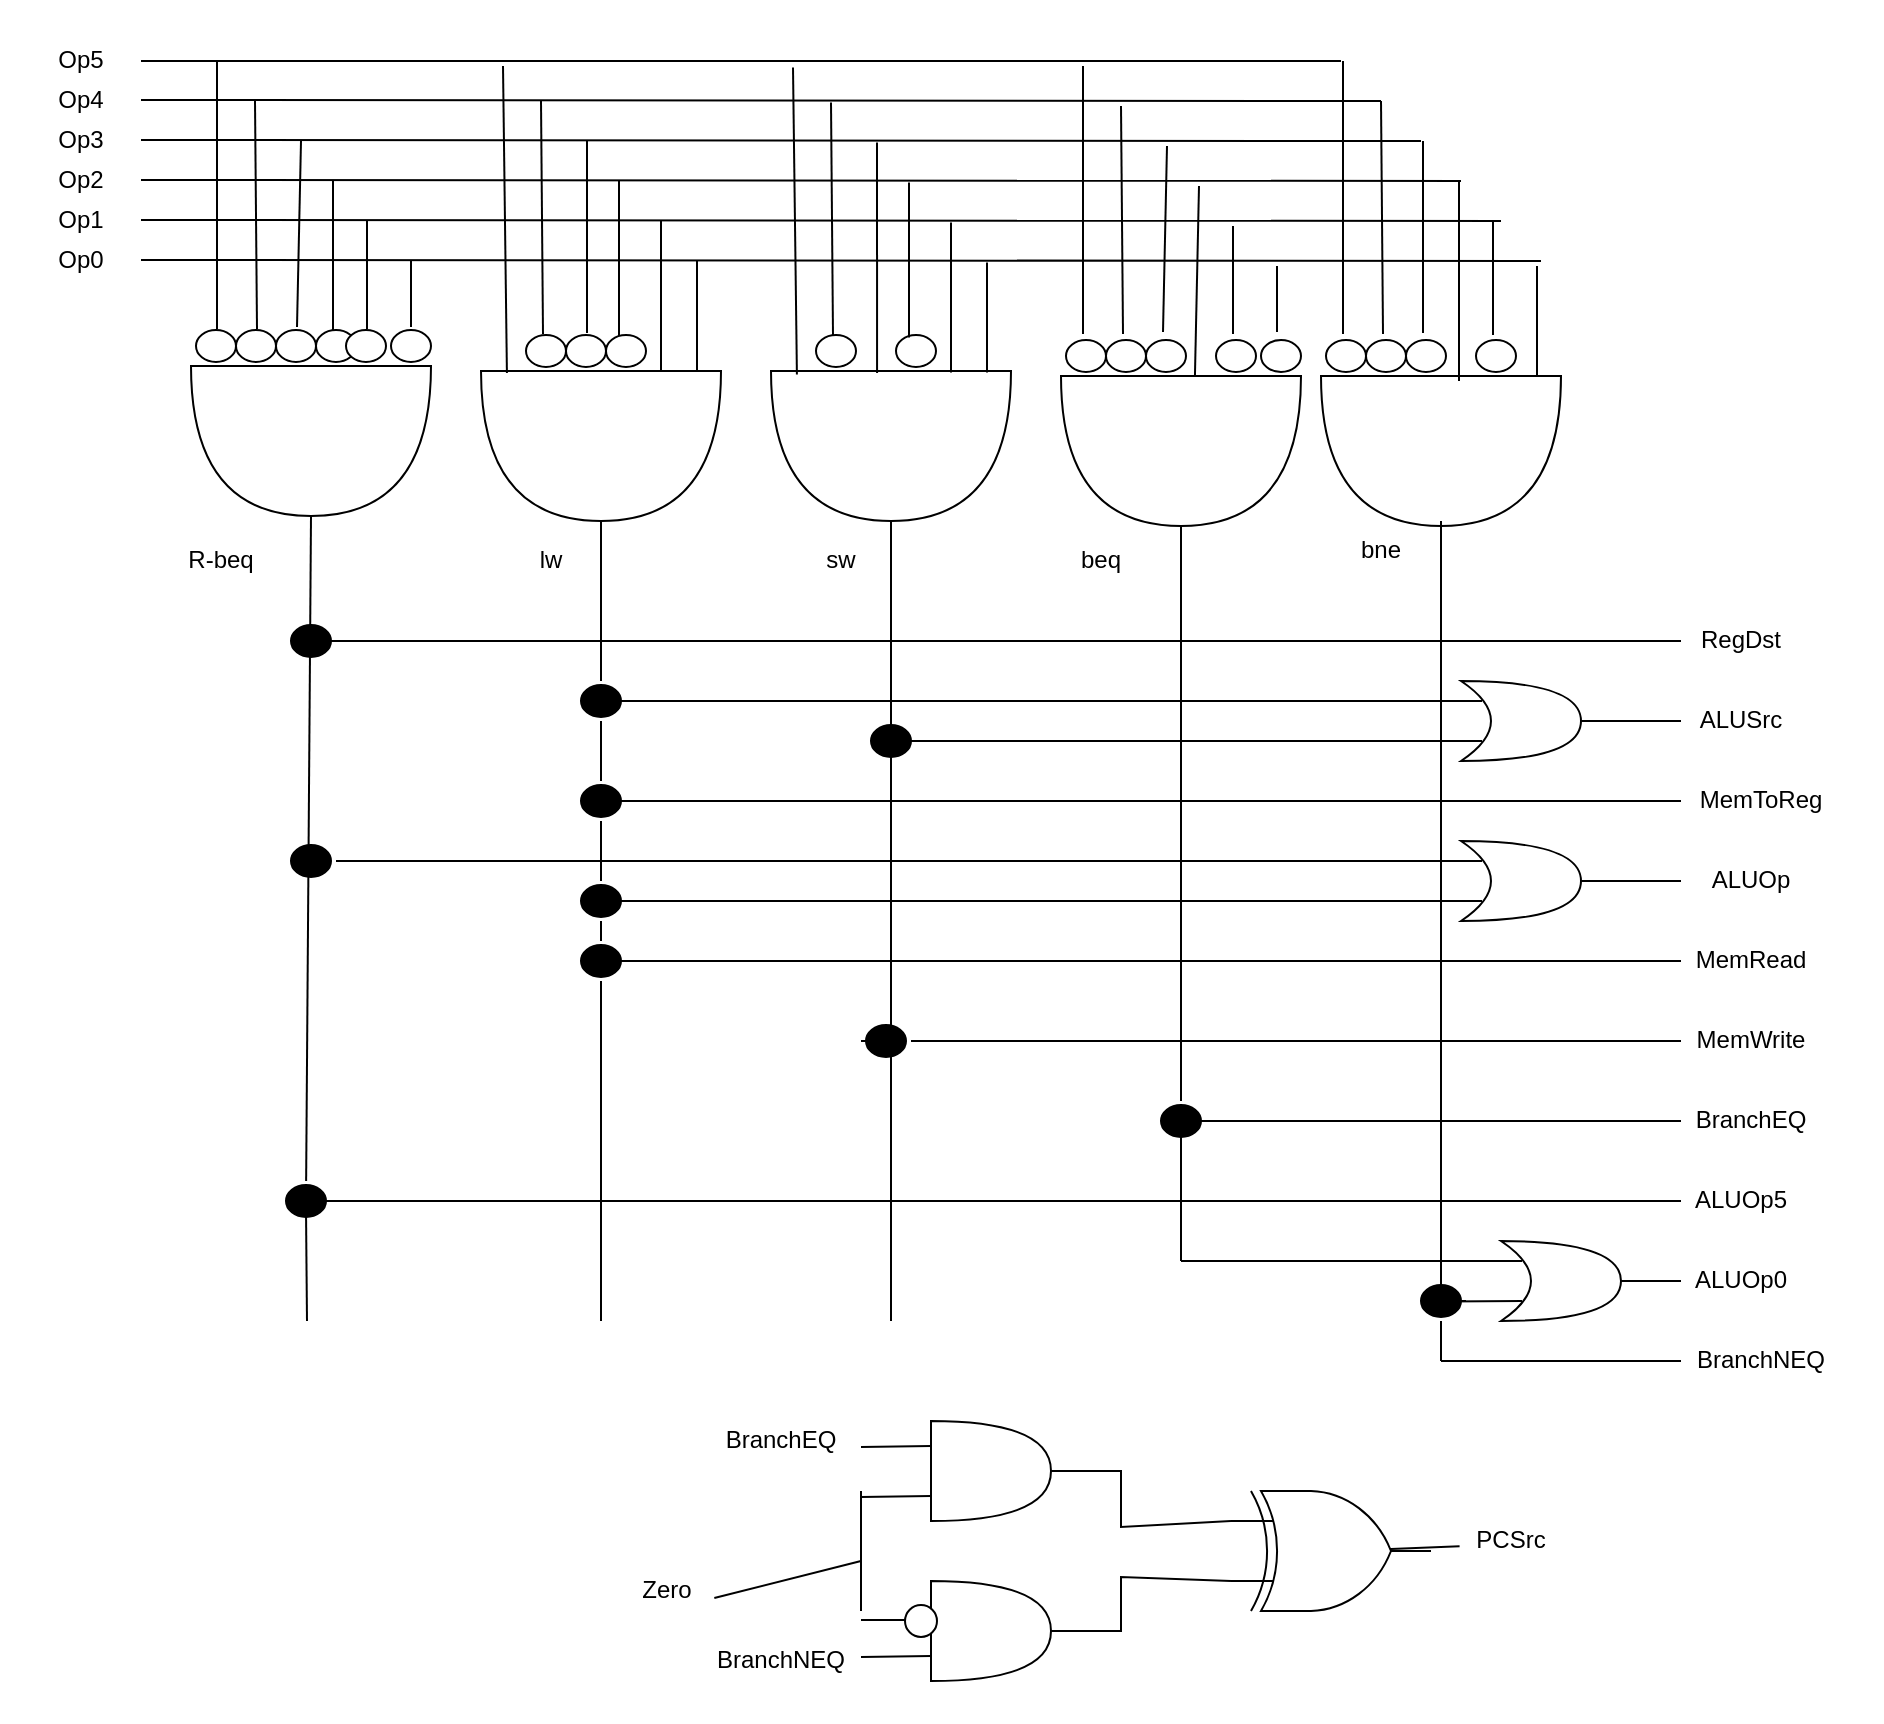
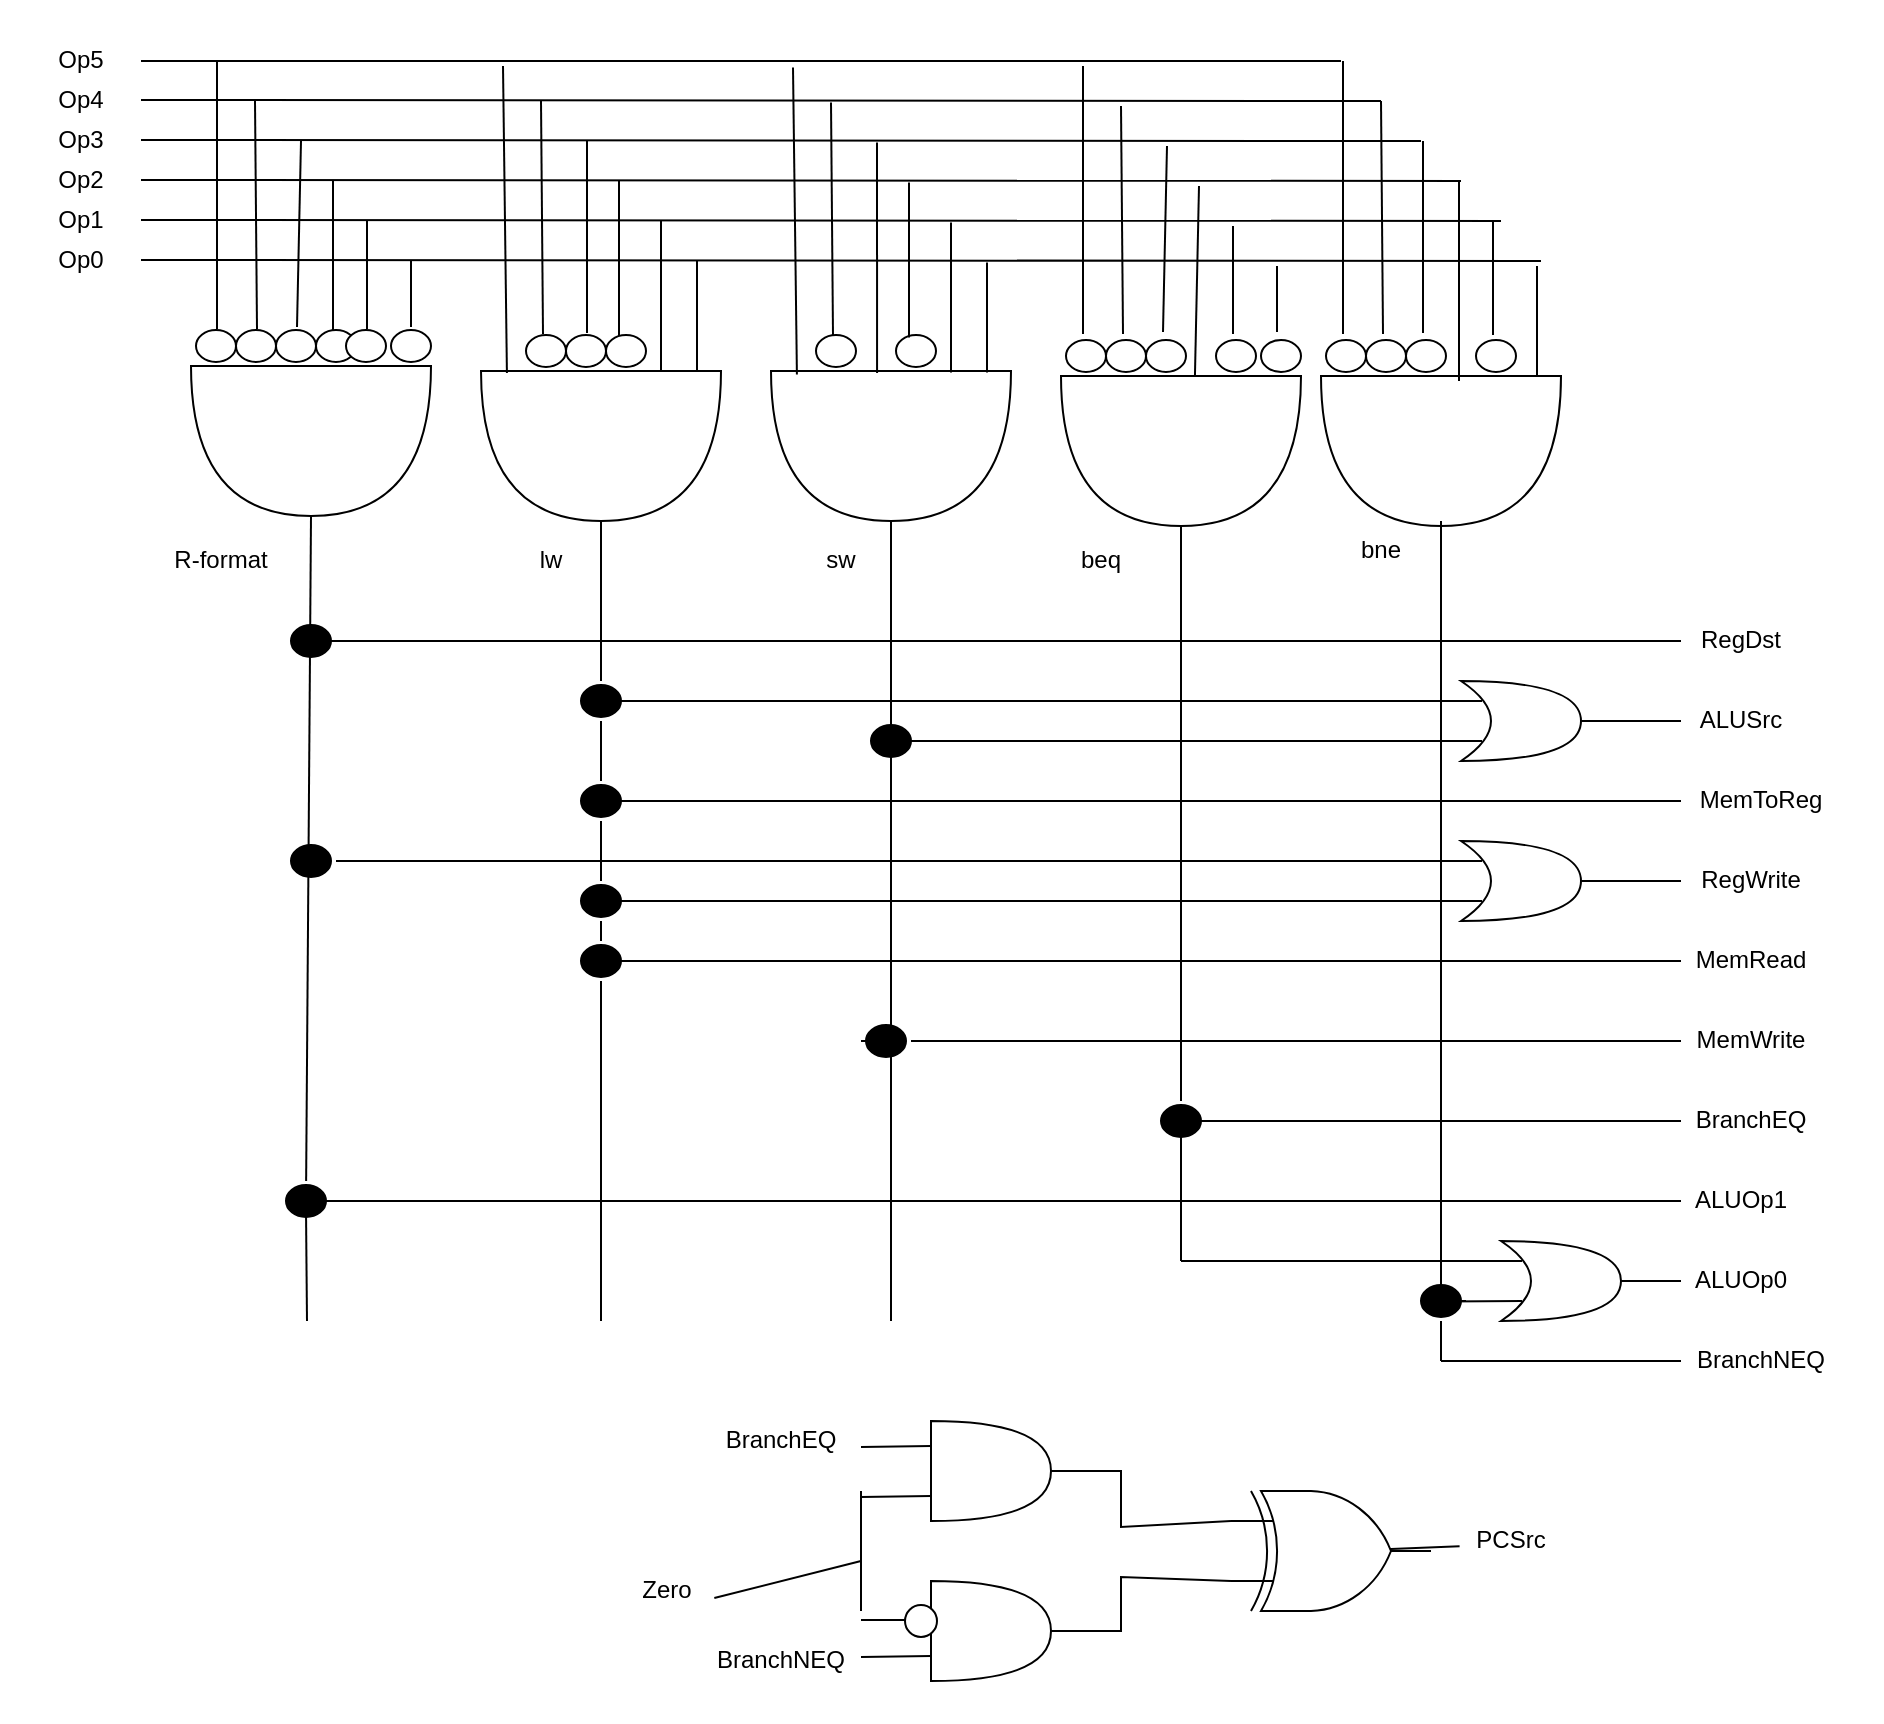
(222, 561) -> (222, 561)
(1752, 881) -> (1752, 881)
(1742, 1201) -> (1742, 1201)
